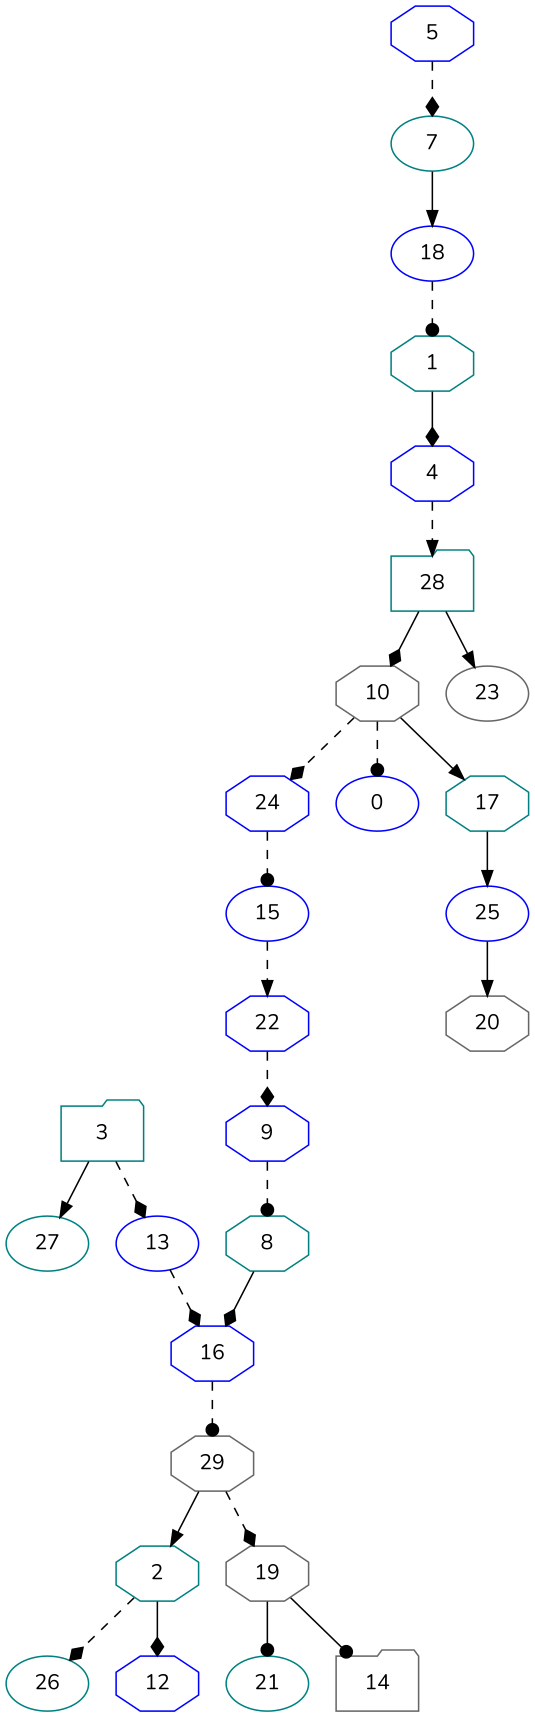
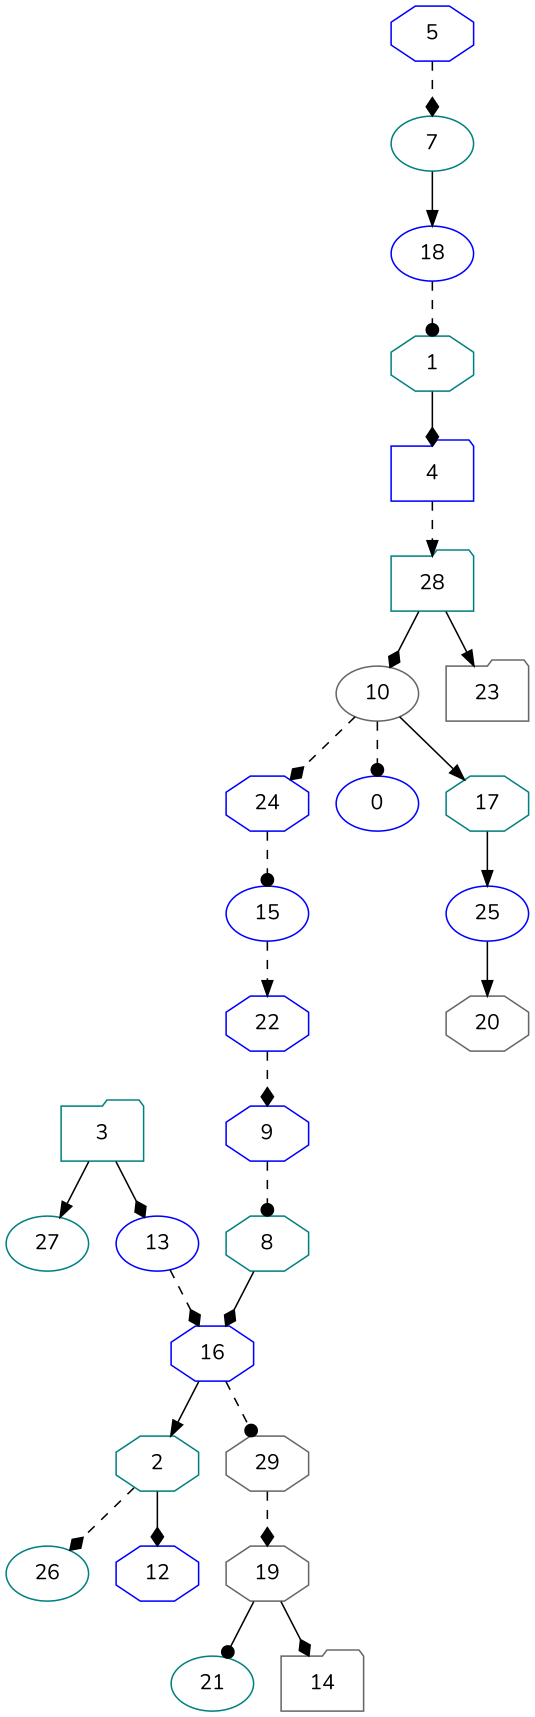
(432, 474) -> (432, 474)
(377, 694) -> (377, 694)
(487, 694) -> (487, 694)
(126, 1181) -> (126, 1181)
(188, 1512) -> (188, 1402)
(316, 1623) -> (291, 1620)
